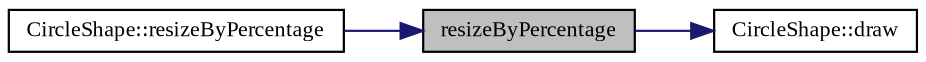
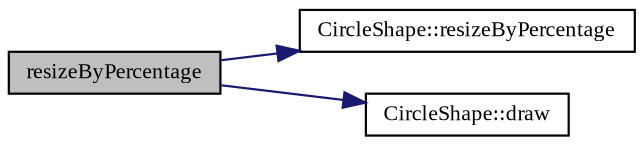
(372, 31) -> (249, 57)
